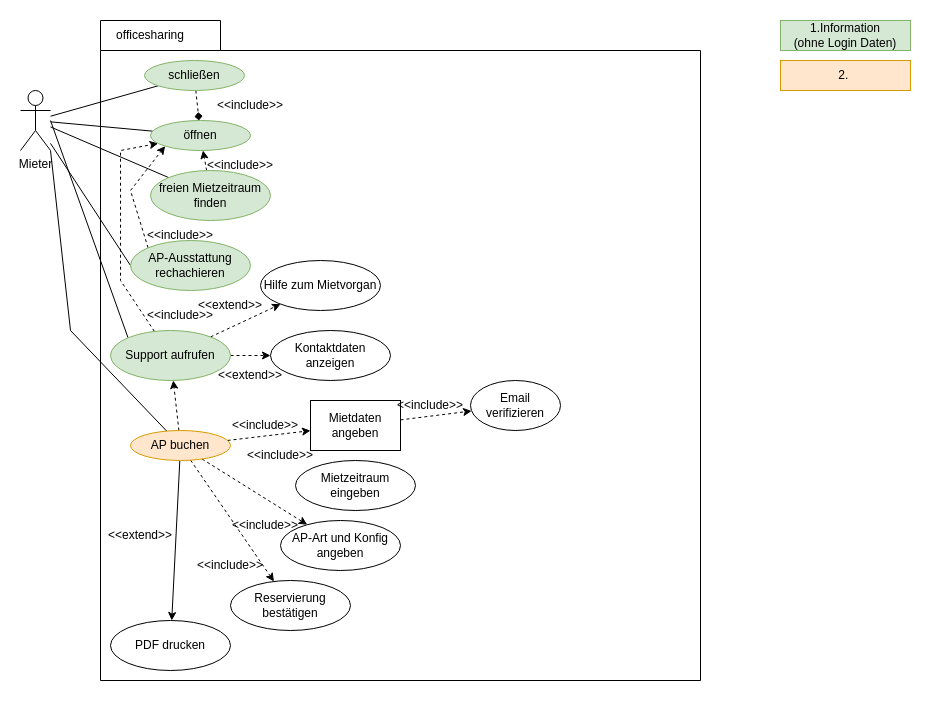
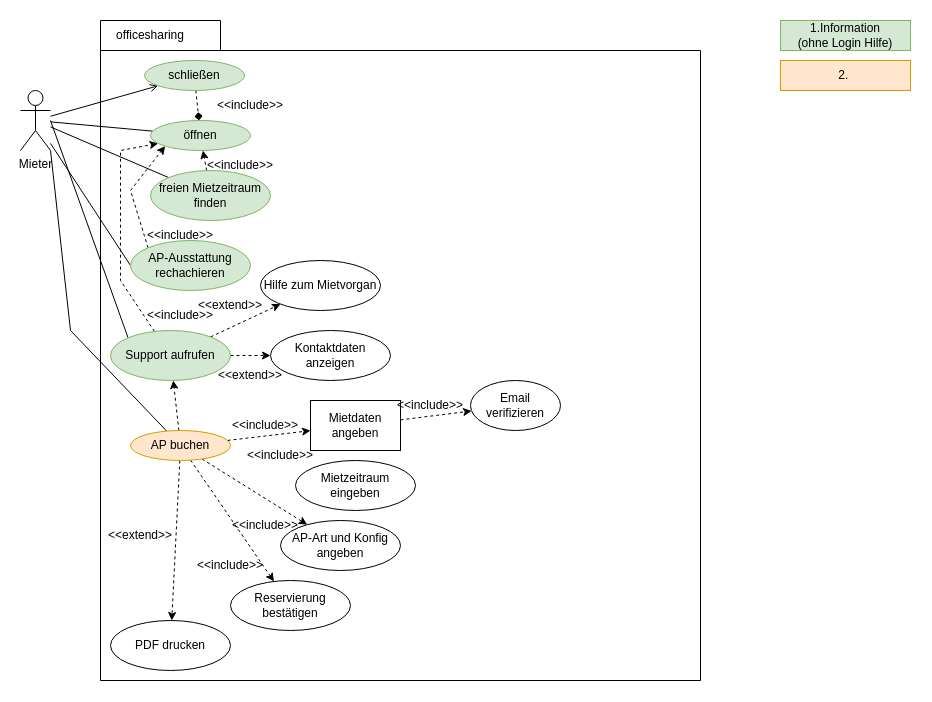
(846, 36) -> (846, 36)
(153, 87) -> (153, 87)
(176, 536) -> (176, 536)
